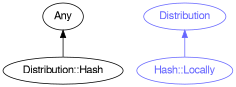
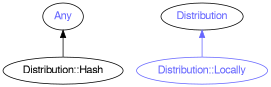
(63, 17) -> (63, 17)
(185, 17) -> (202, 17)
(185, 71) -> (202, 71)
